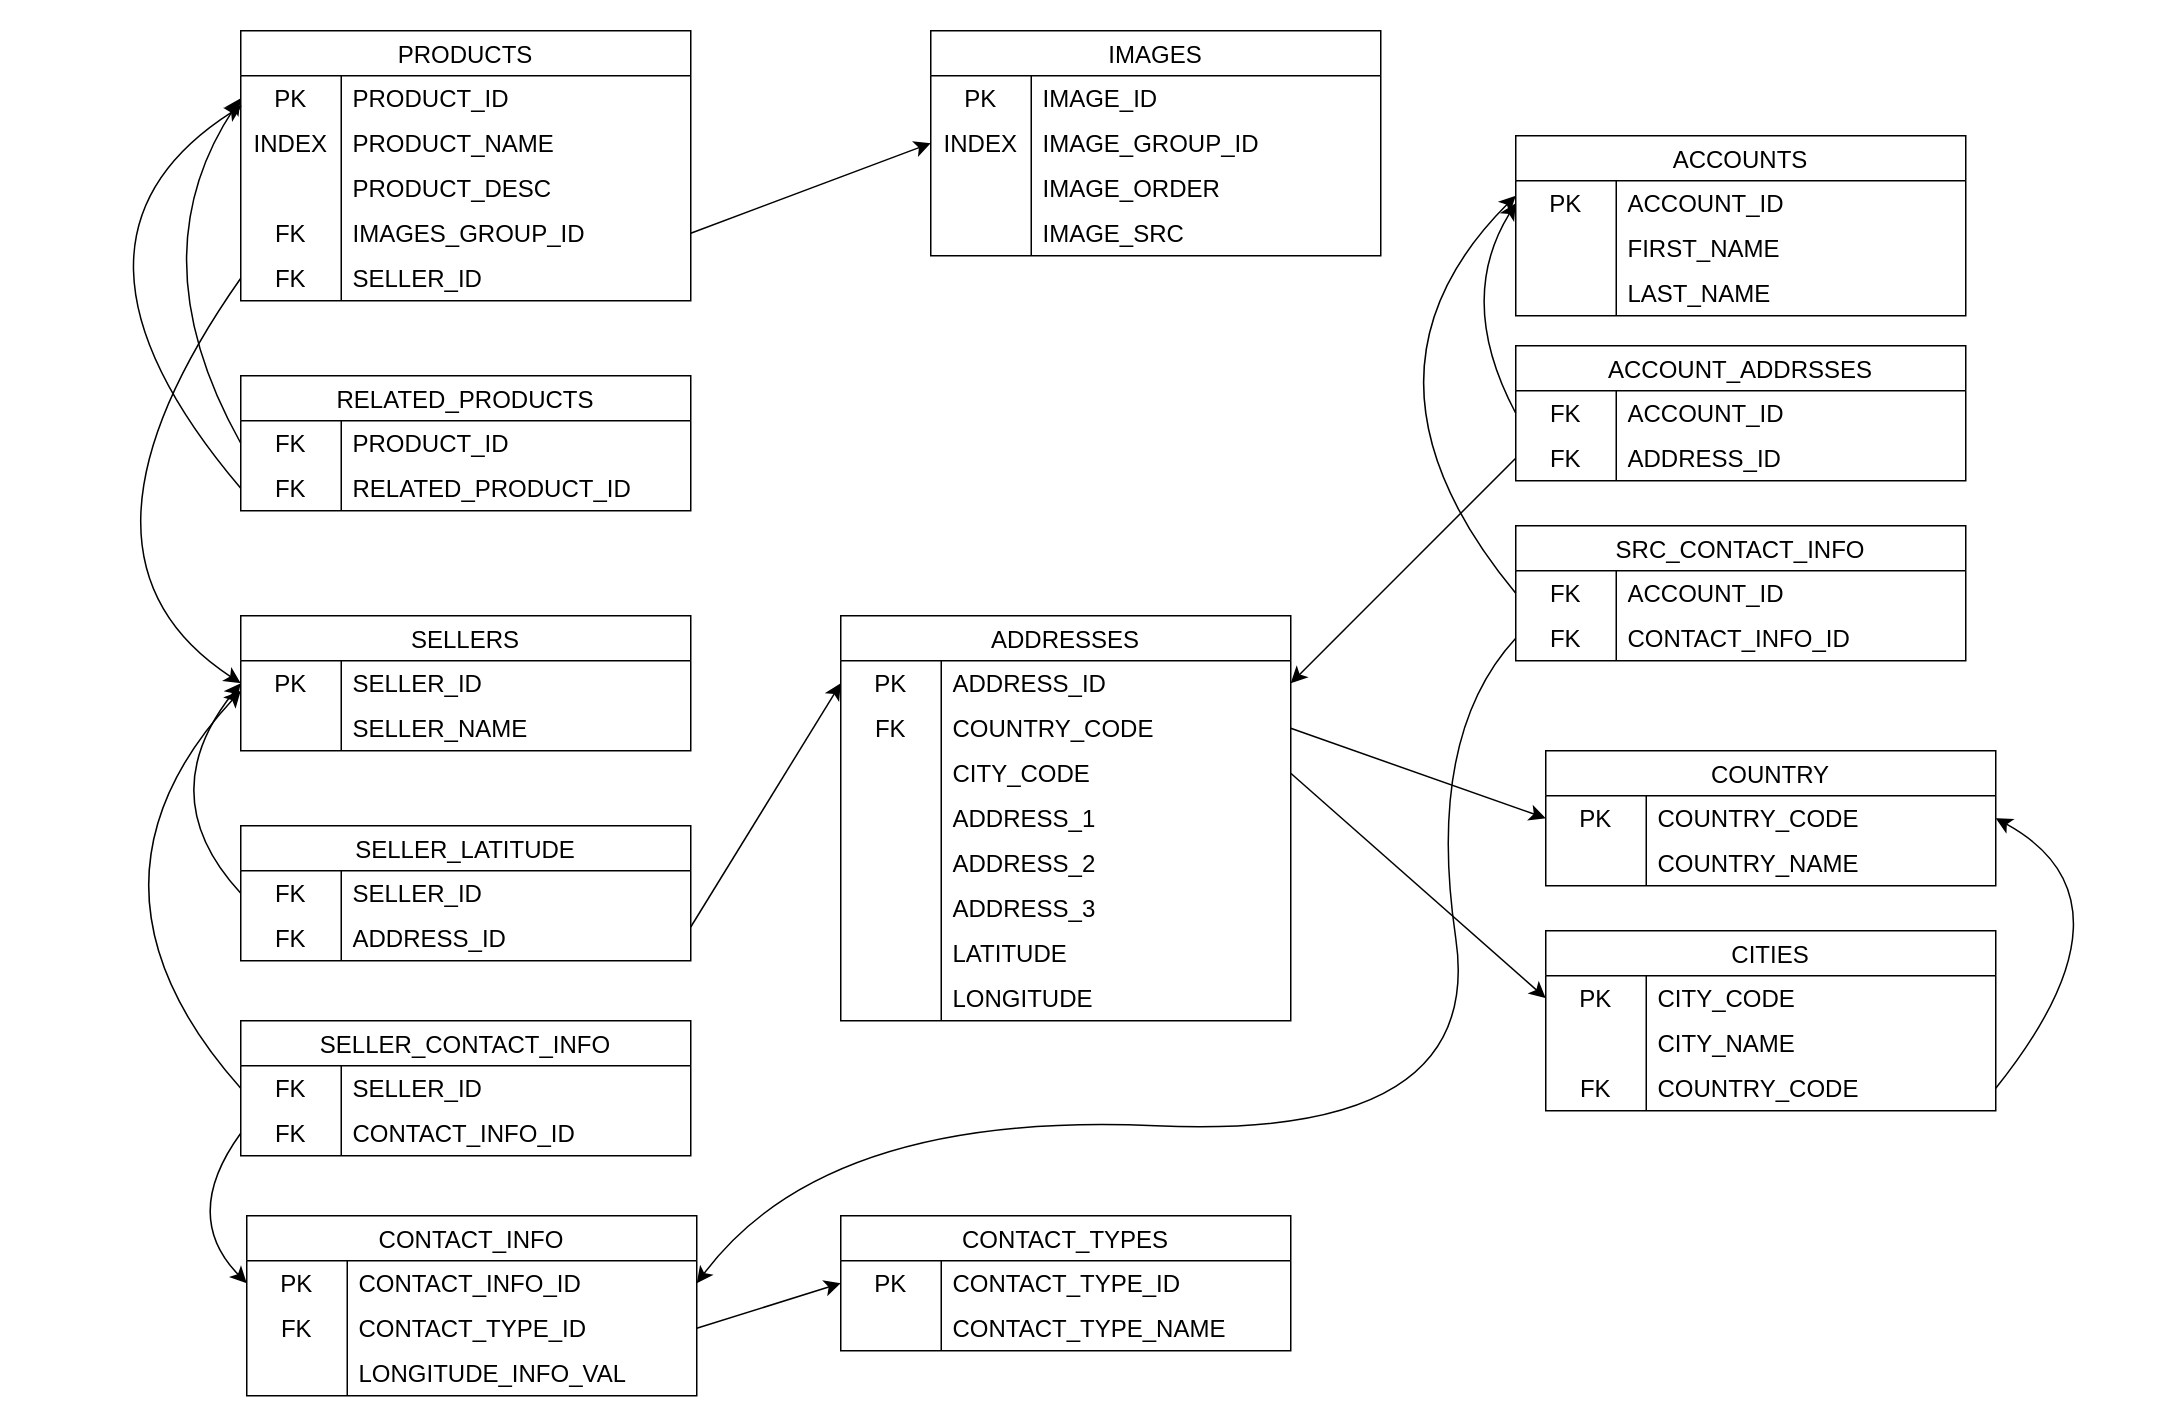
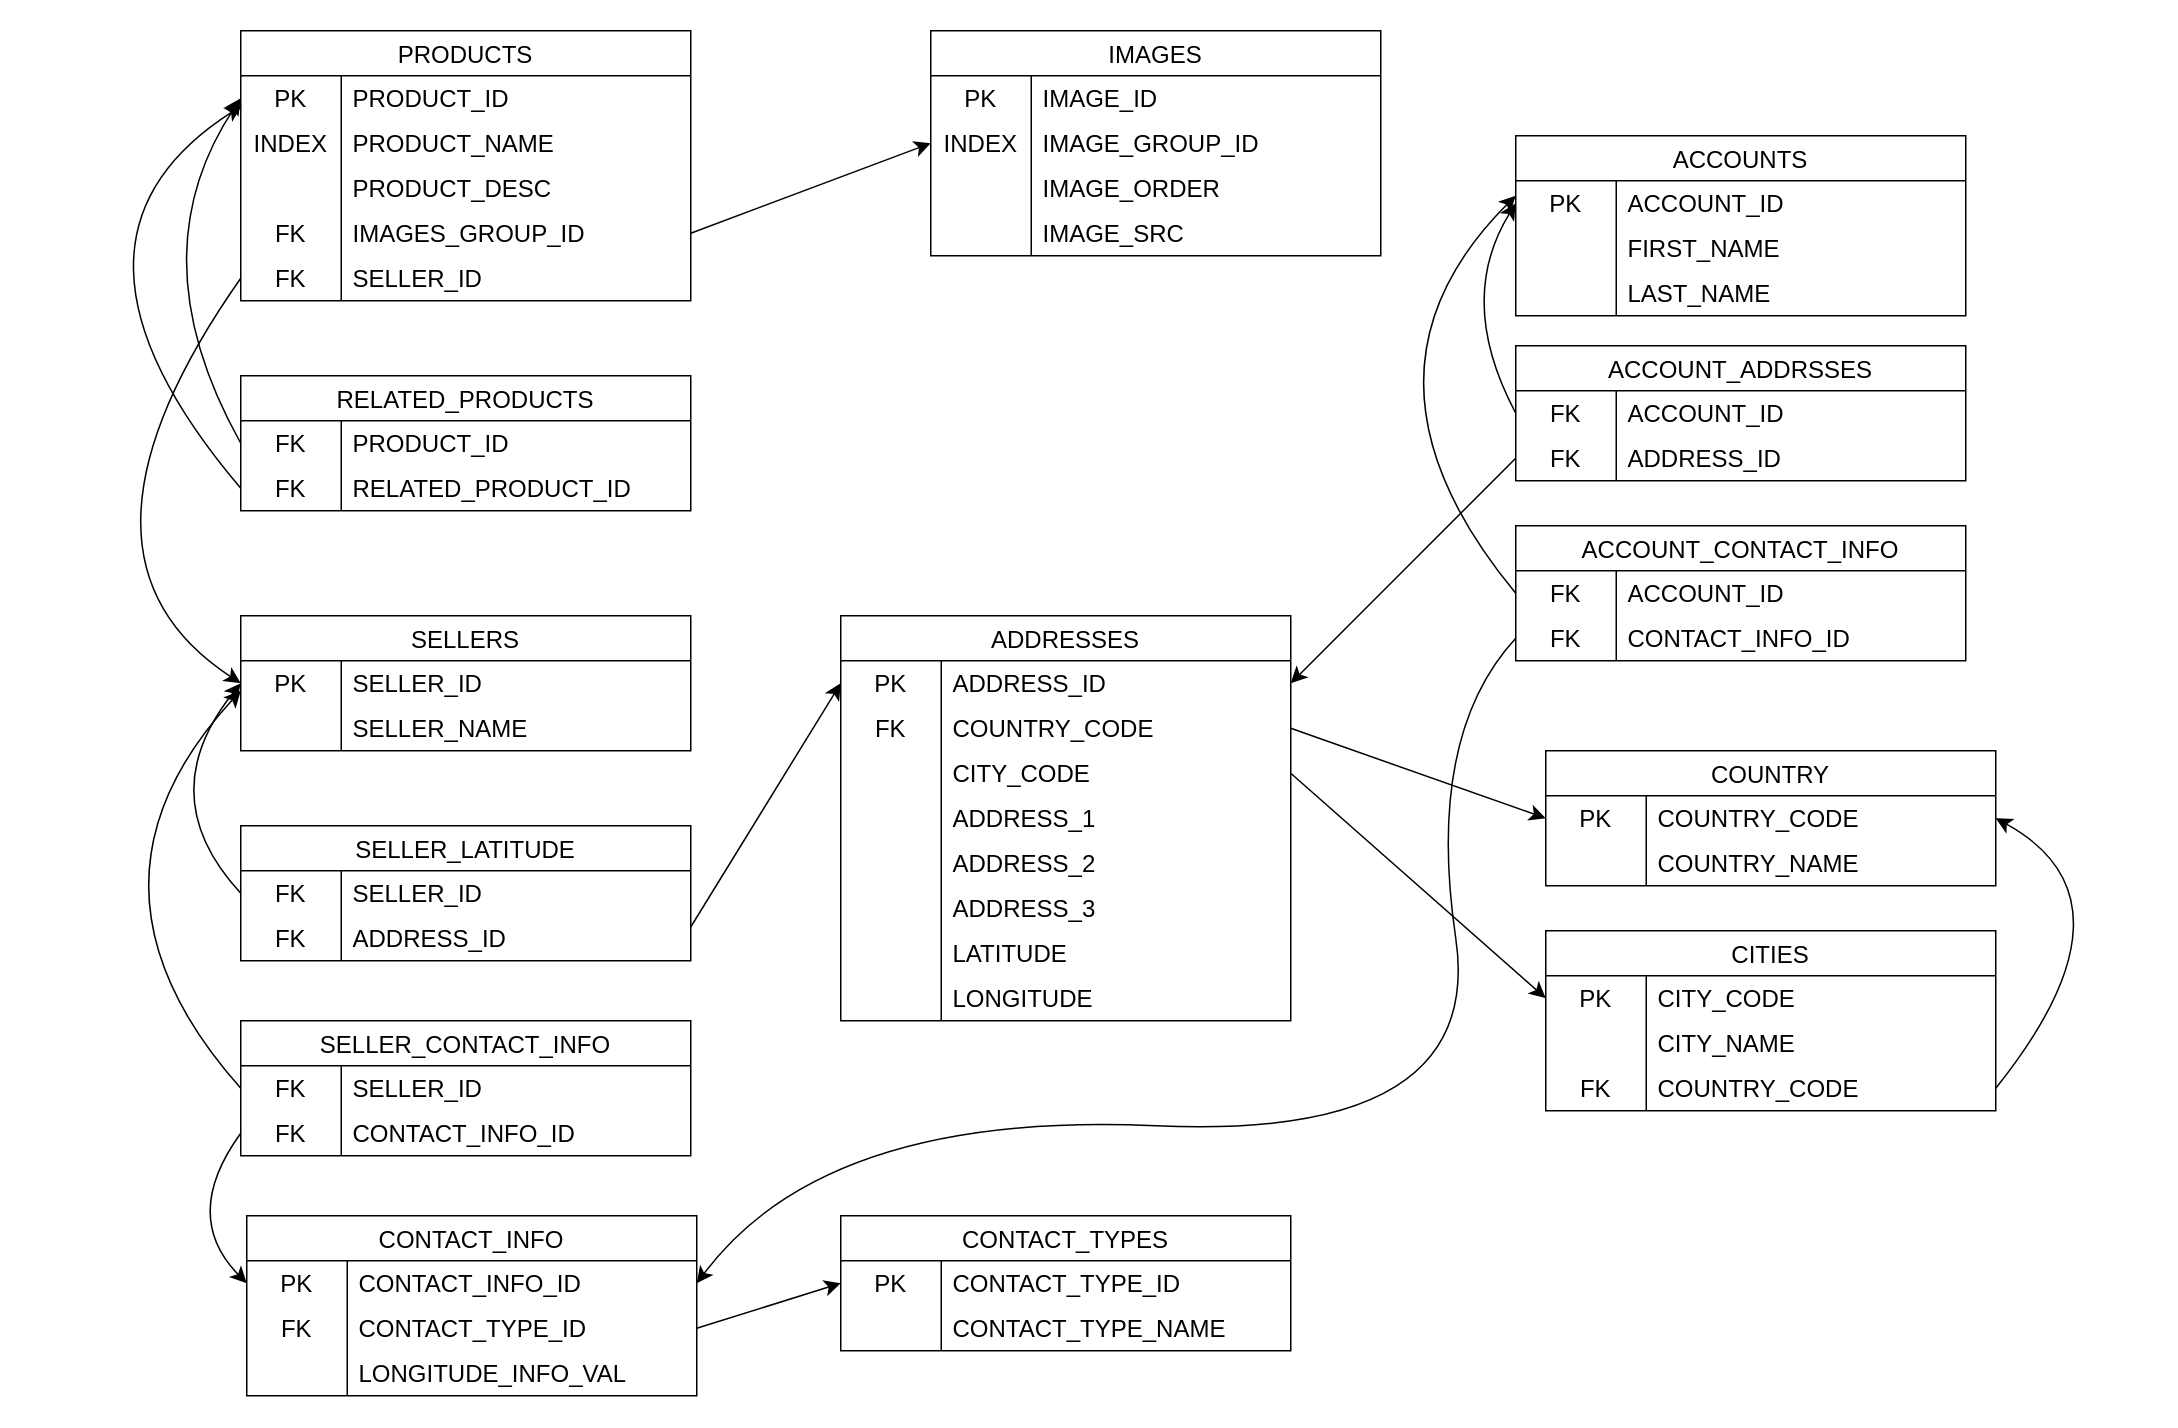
(1740, 550) -> (1740, 550)
